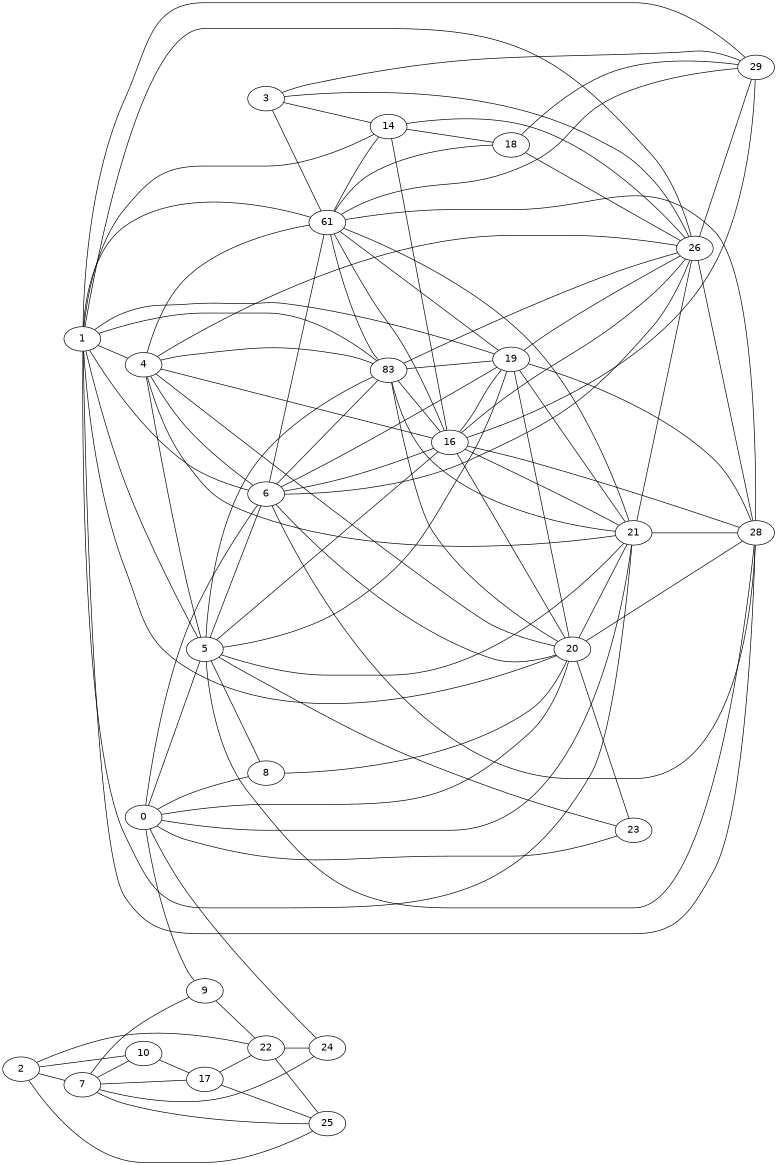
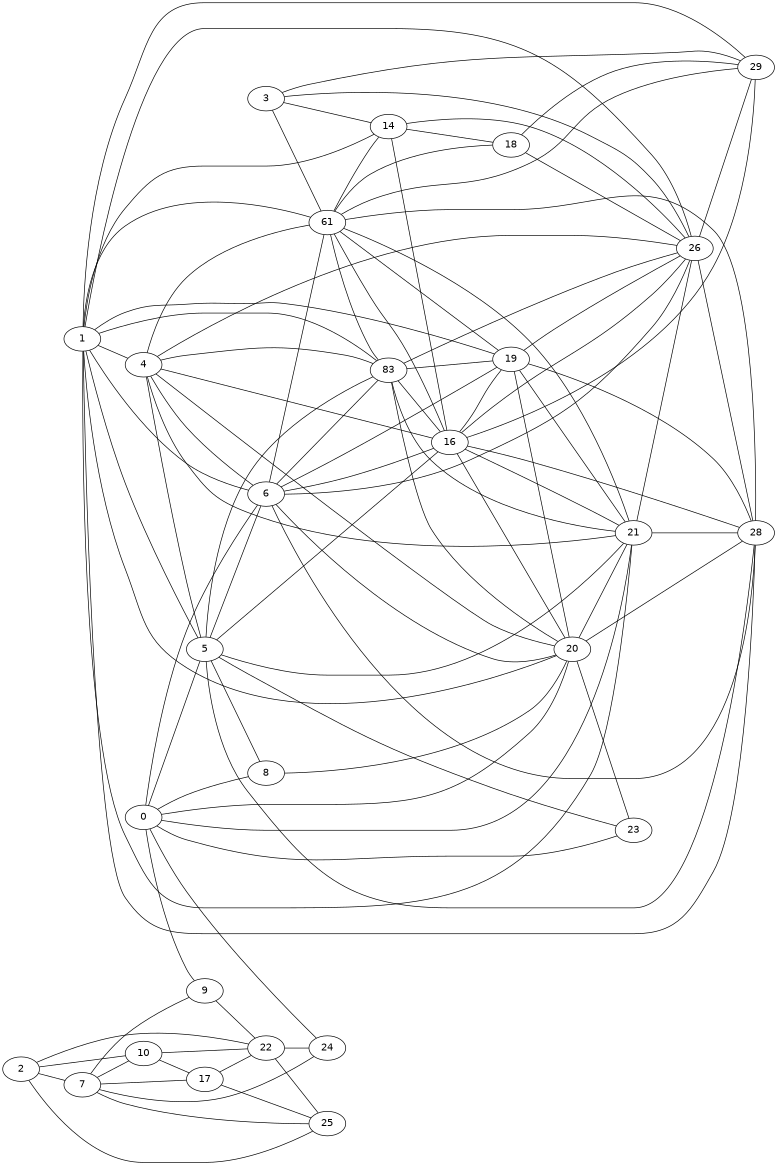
(407, 556) -> none
none -> (205, 1051)
